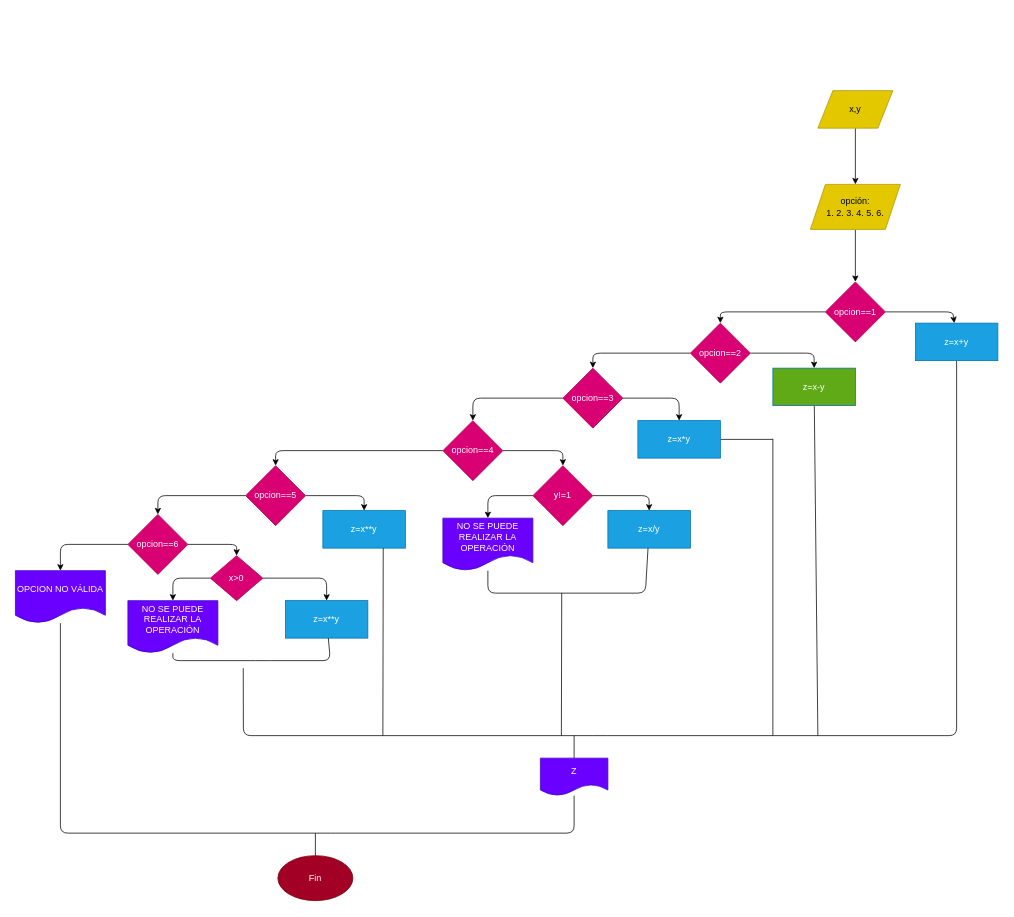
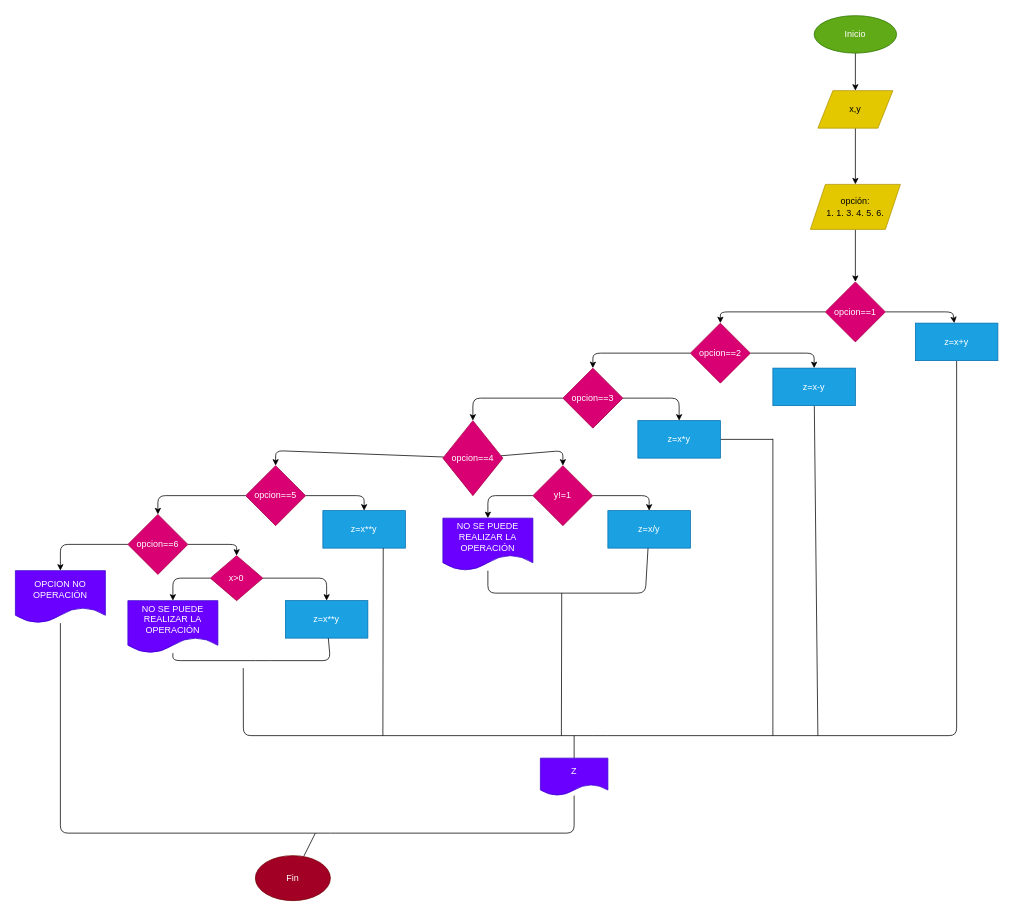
none -> (855, 34)
none -> (855, 69)
(855, 207) -> (855, 207)
(814, 387) -> (814, 387)
(473, 450) -> (473, 458)
(60, 589) -> (60, 589)
(315, 878) -> (293, 878)
